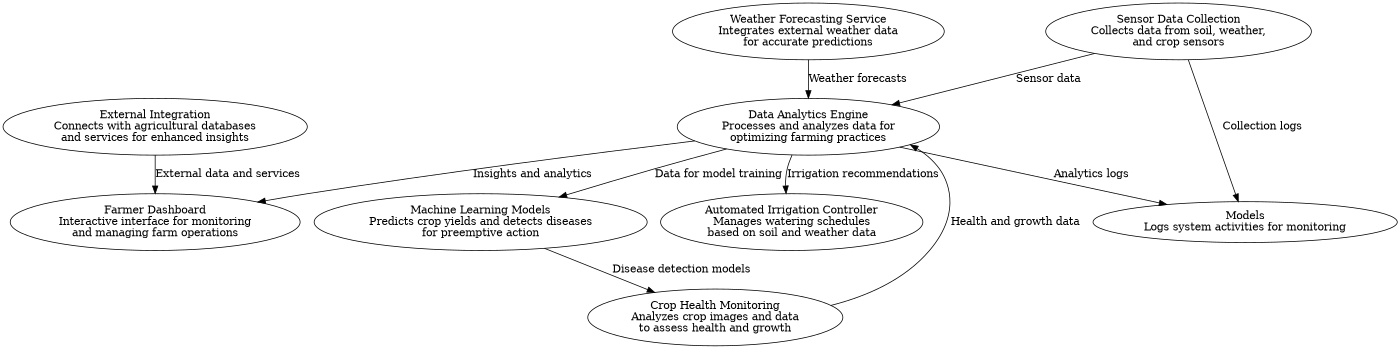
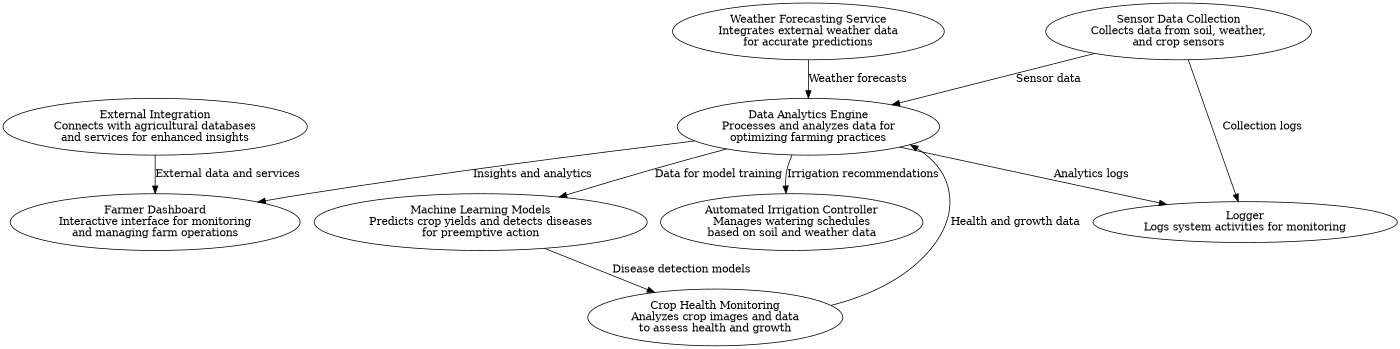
(1245, 222) -> (1245, 222)
